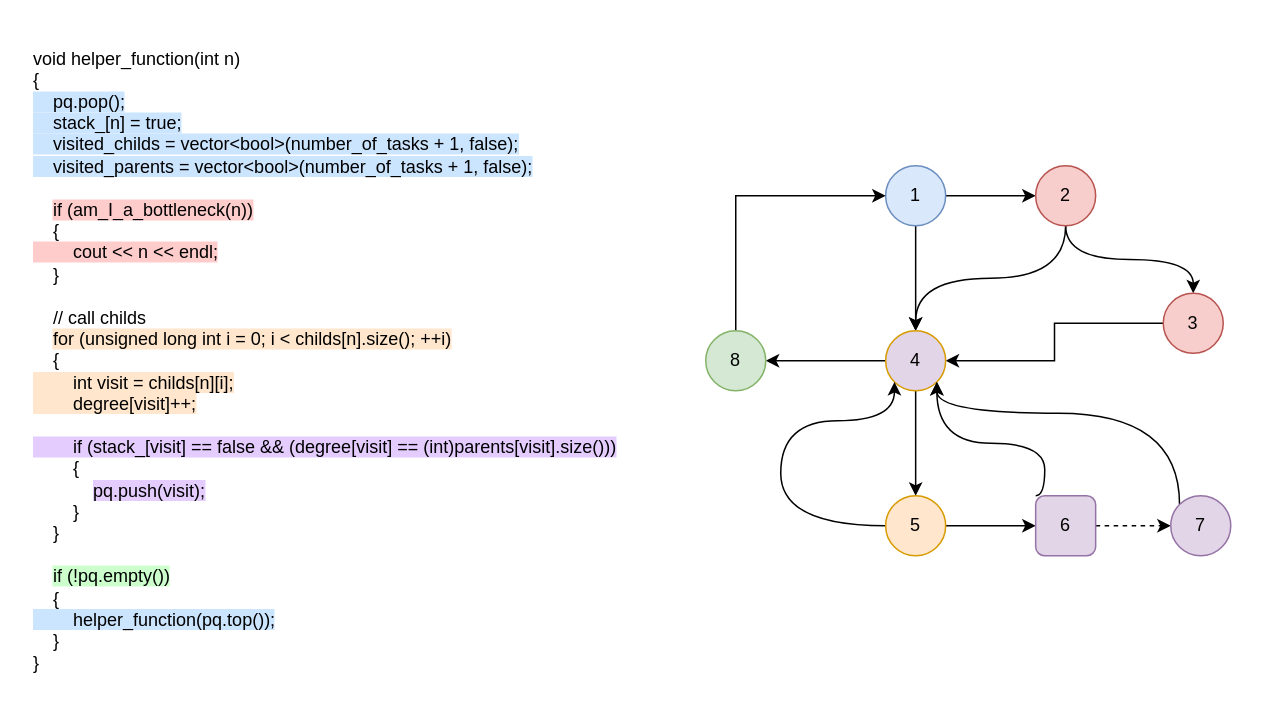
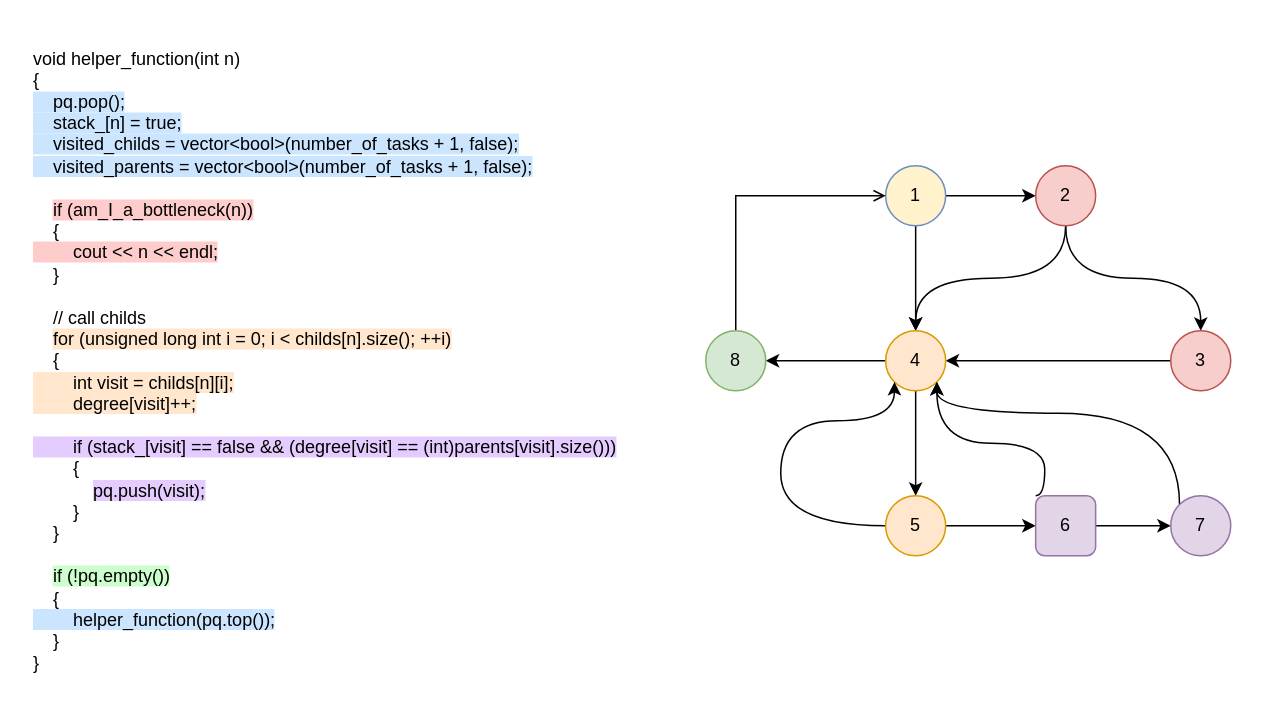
(874, 196) -> (876, 196)
(916, 196) -> (916, 196)
(1193, 323) -> (1201, 361)
(916, 361) -> (916, 361)
(1129, 526) -> (1129, 526)
